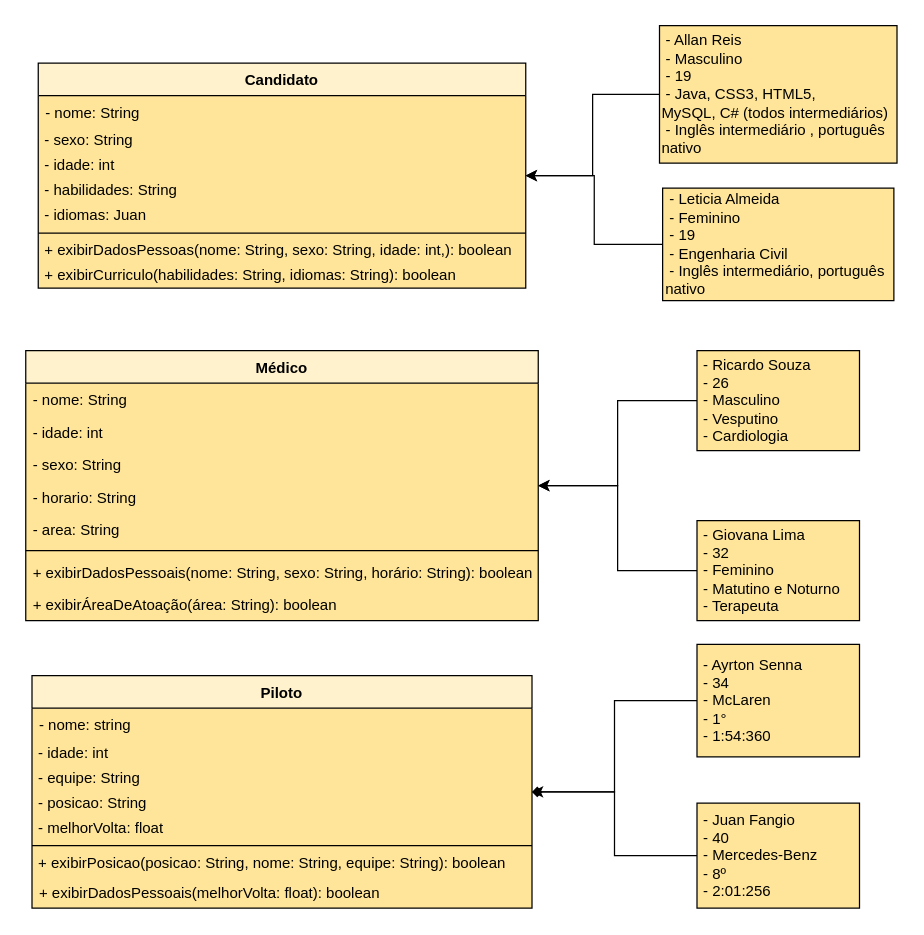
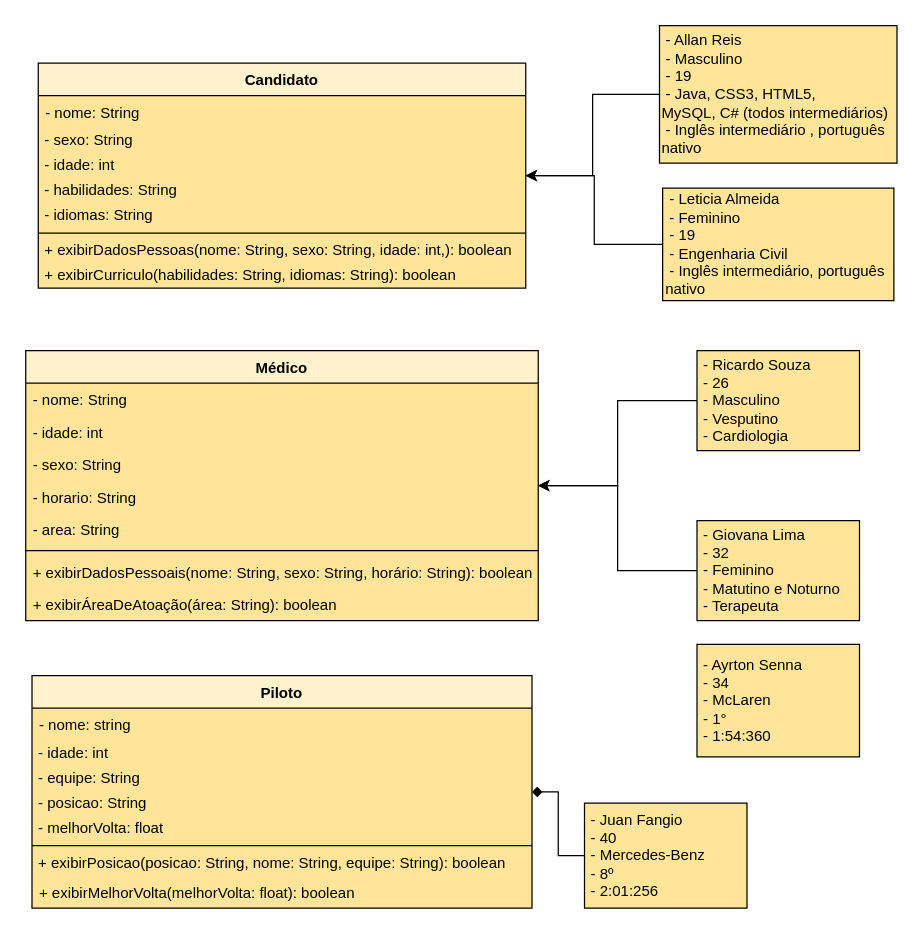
(94, 216) -> (100, 216)
(614, 703) -> none
(778, 856) -> (666, 856)
(225, 893) -> (215, 893)
